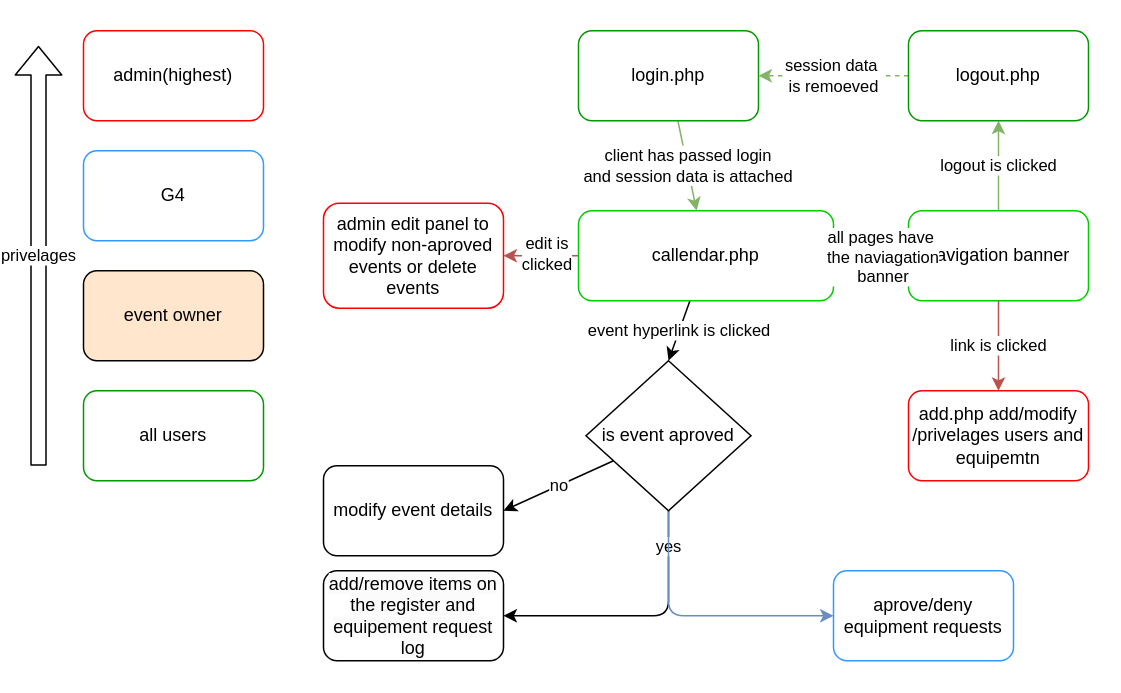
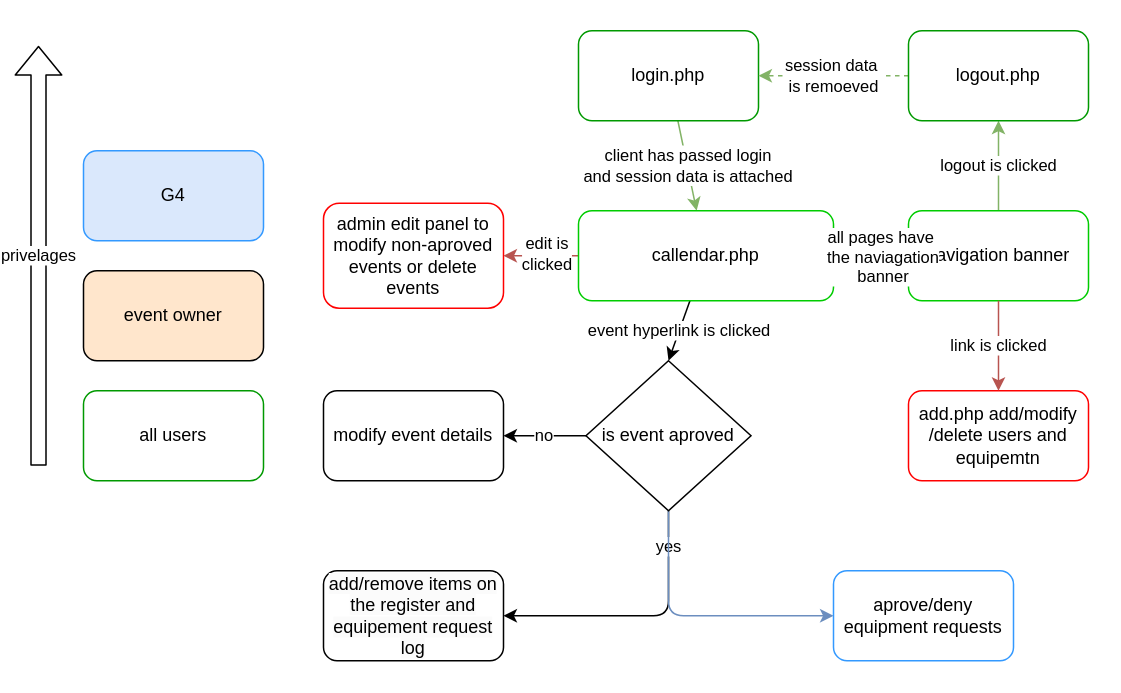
(173, 76) -> none
(173, 196) -> (173, 196)
(998, 436) -> (998, 436)
(413, 511) -> (413, 436)
